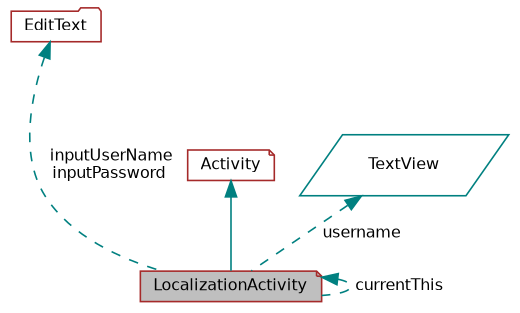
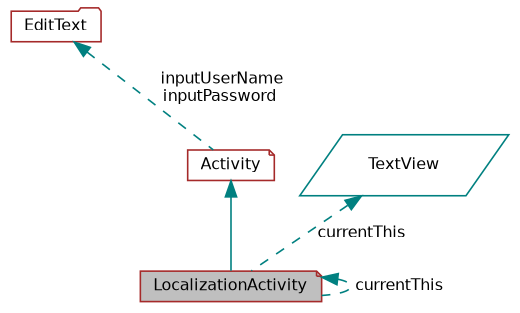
(45, 195) -> (150, 101)
(359, 233) -> (359, 233)
